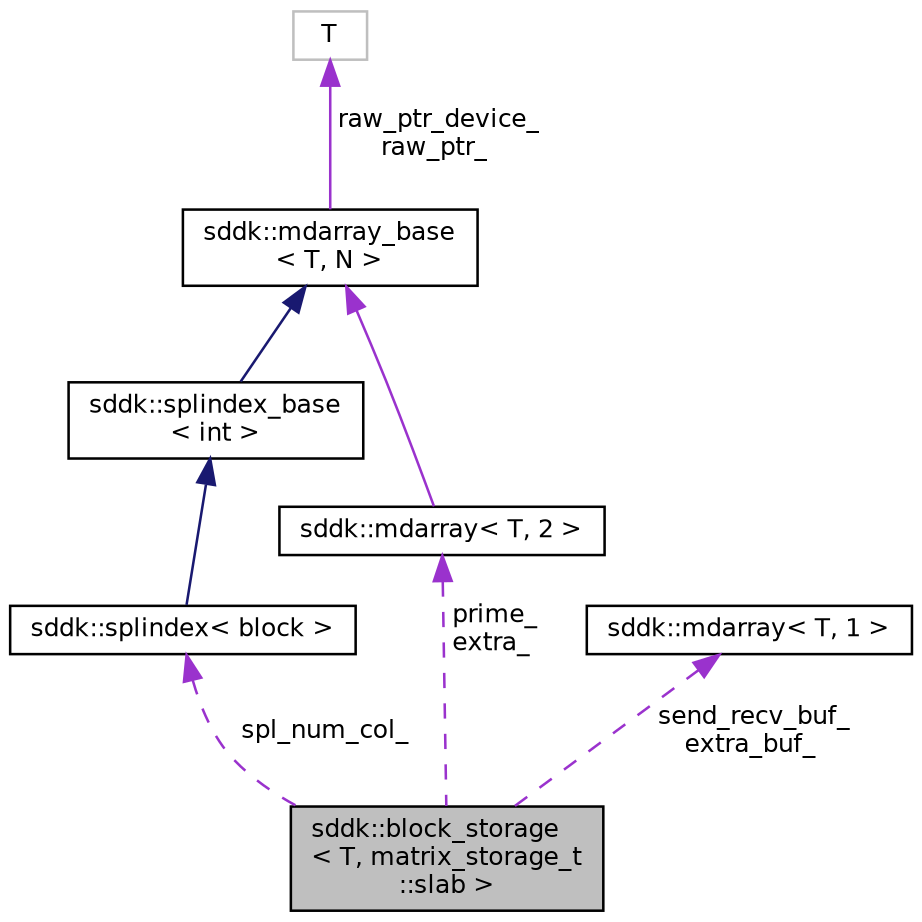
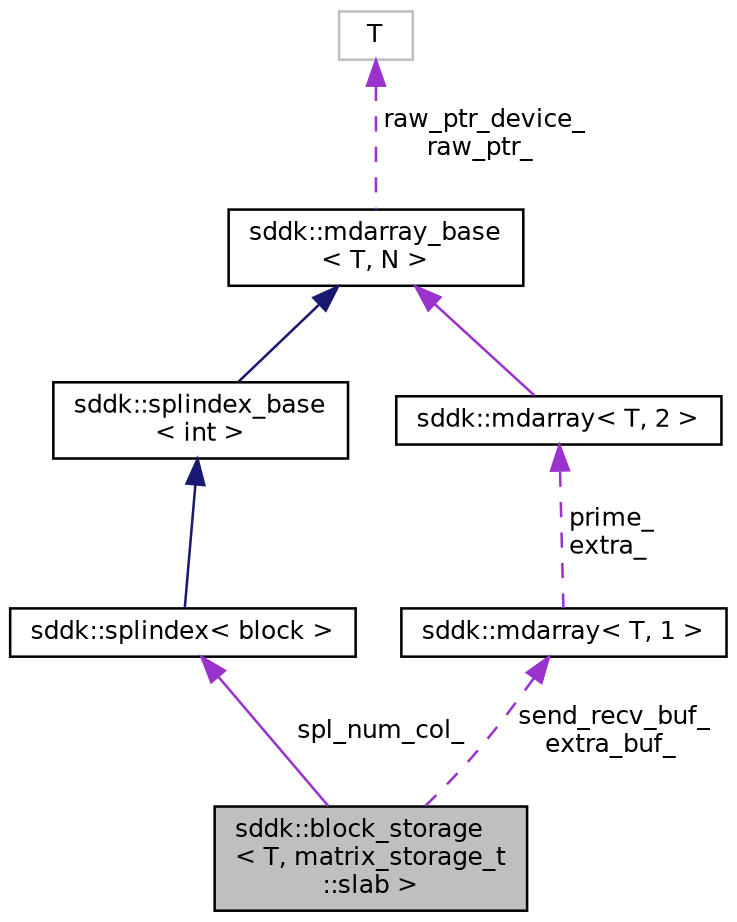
(330, 148) -> (376, 148)
(445, 694) -> (562, 540)
(230, 755) -> (273, 741)
